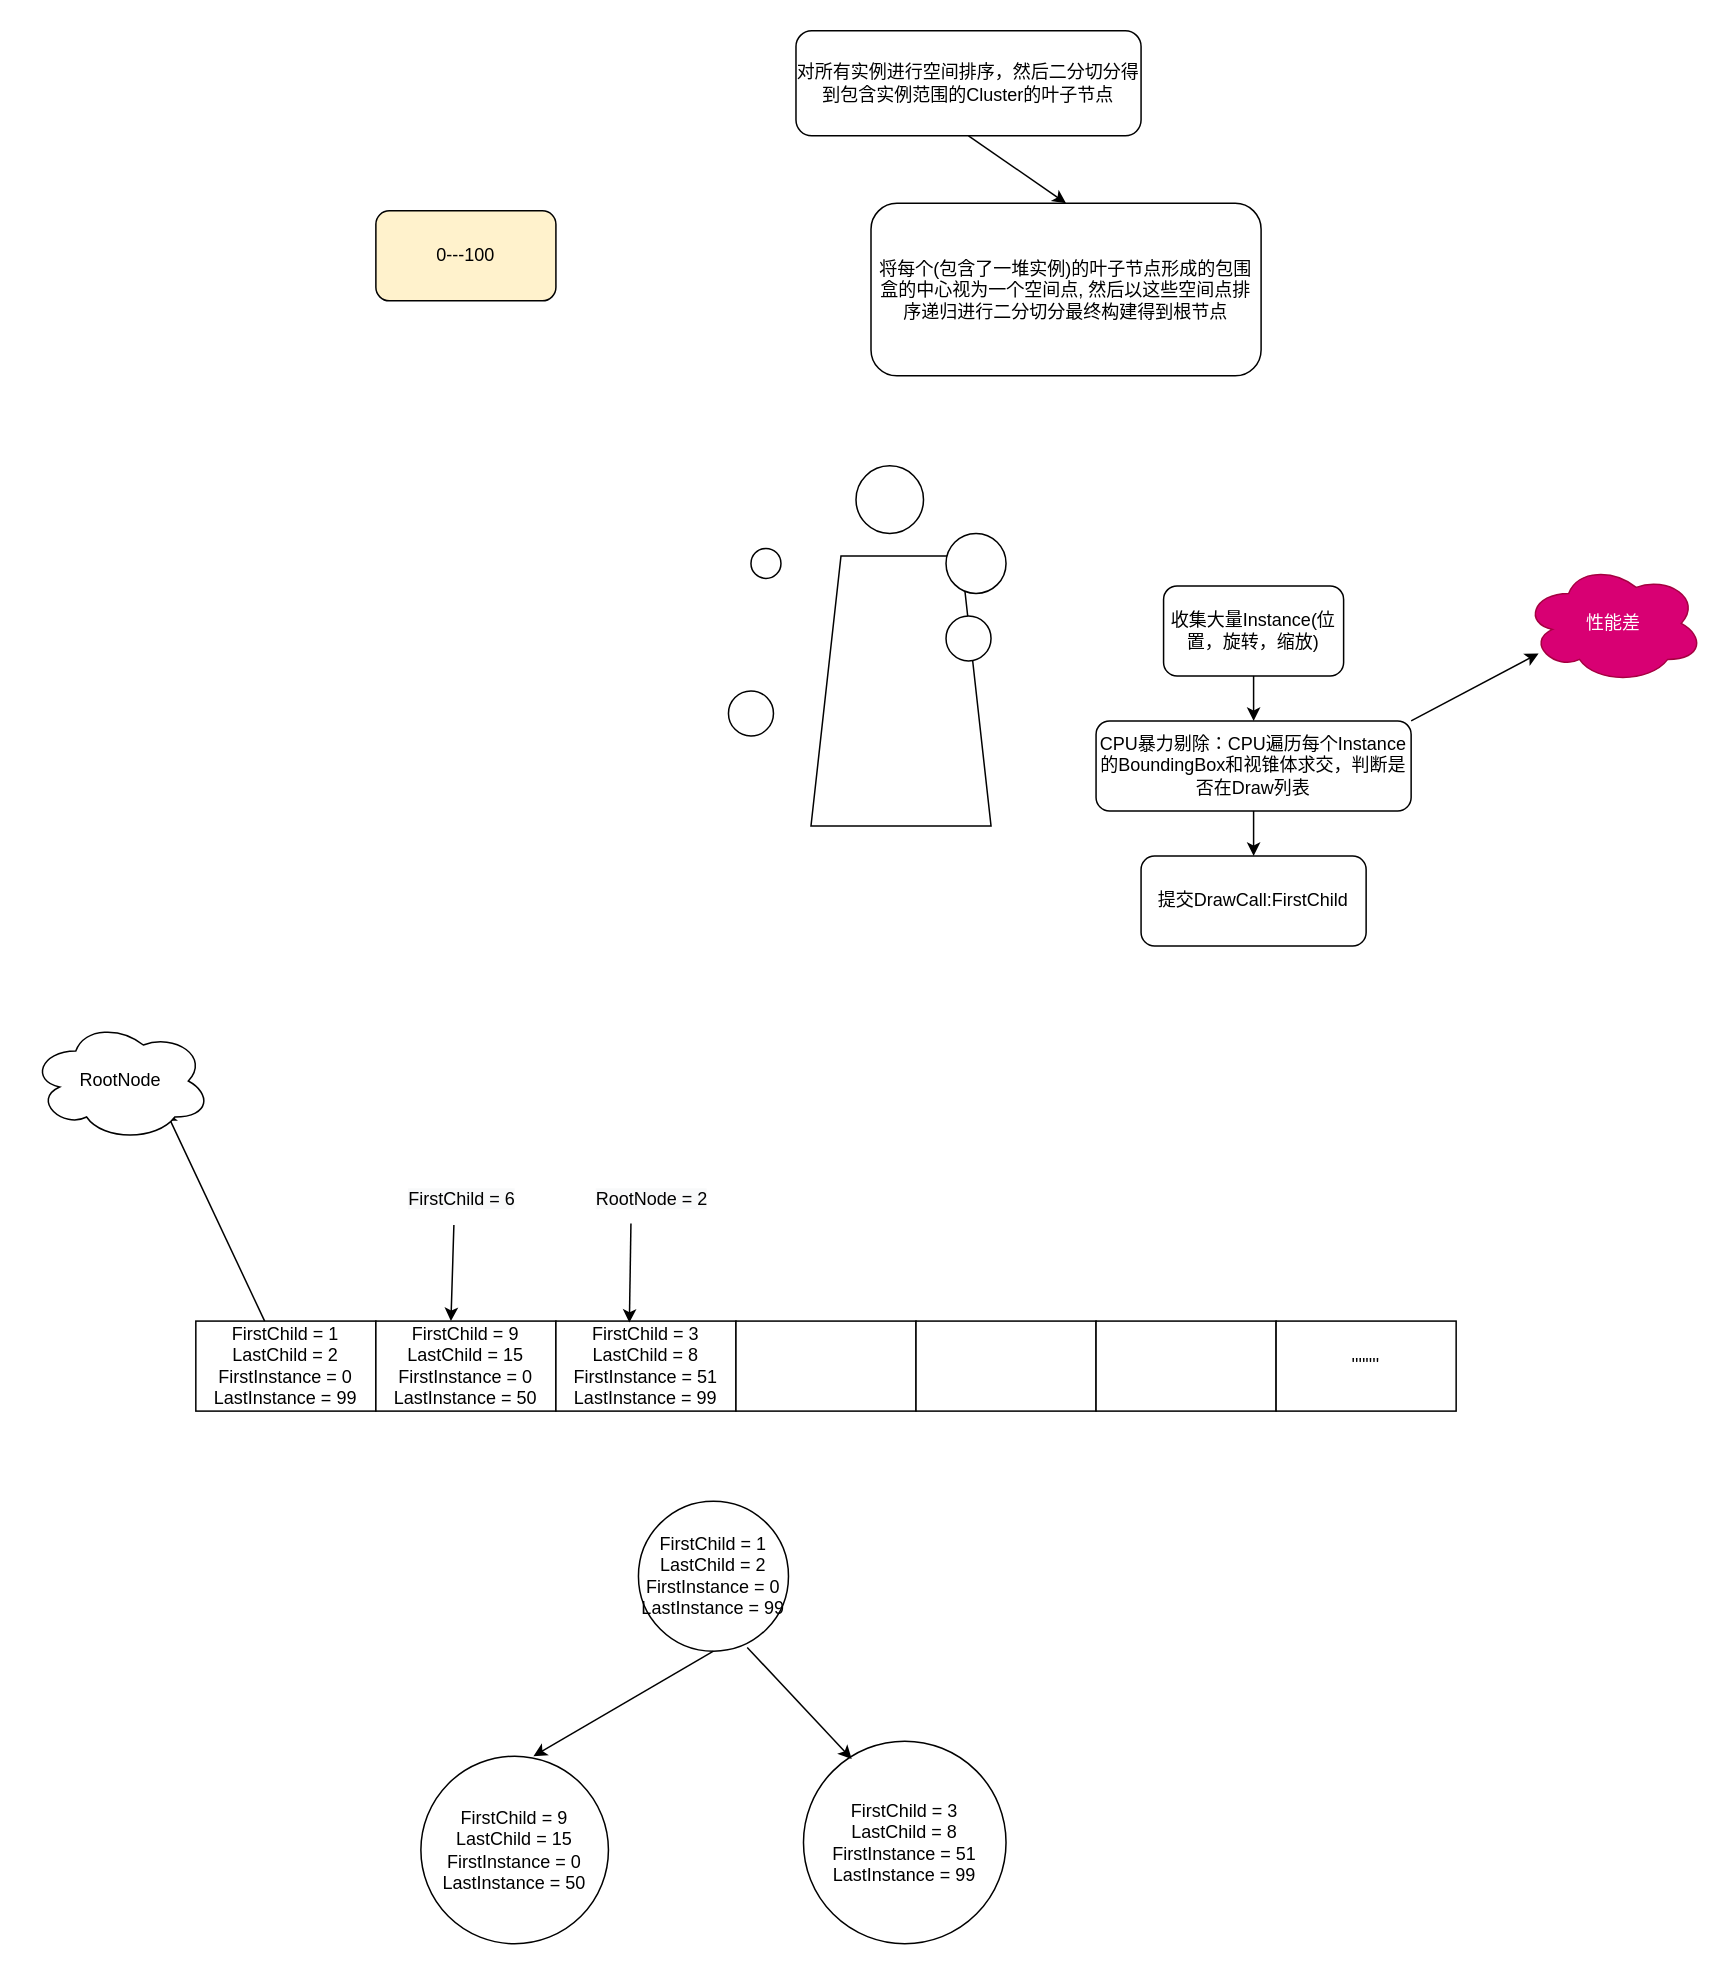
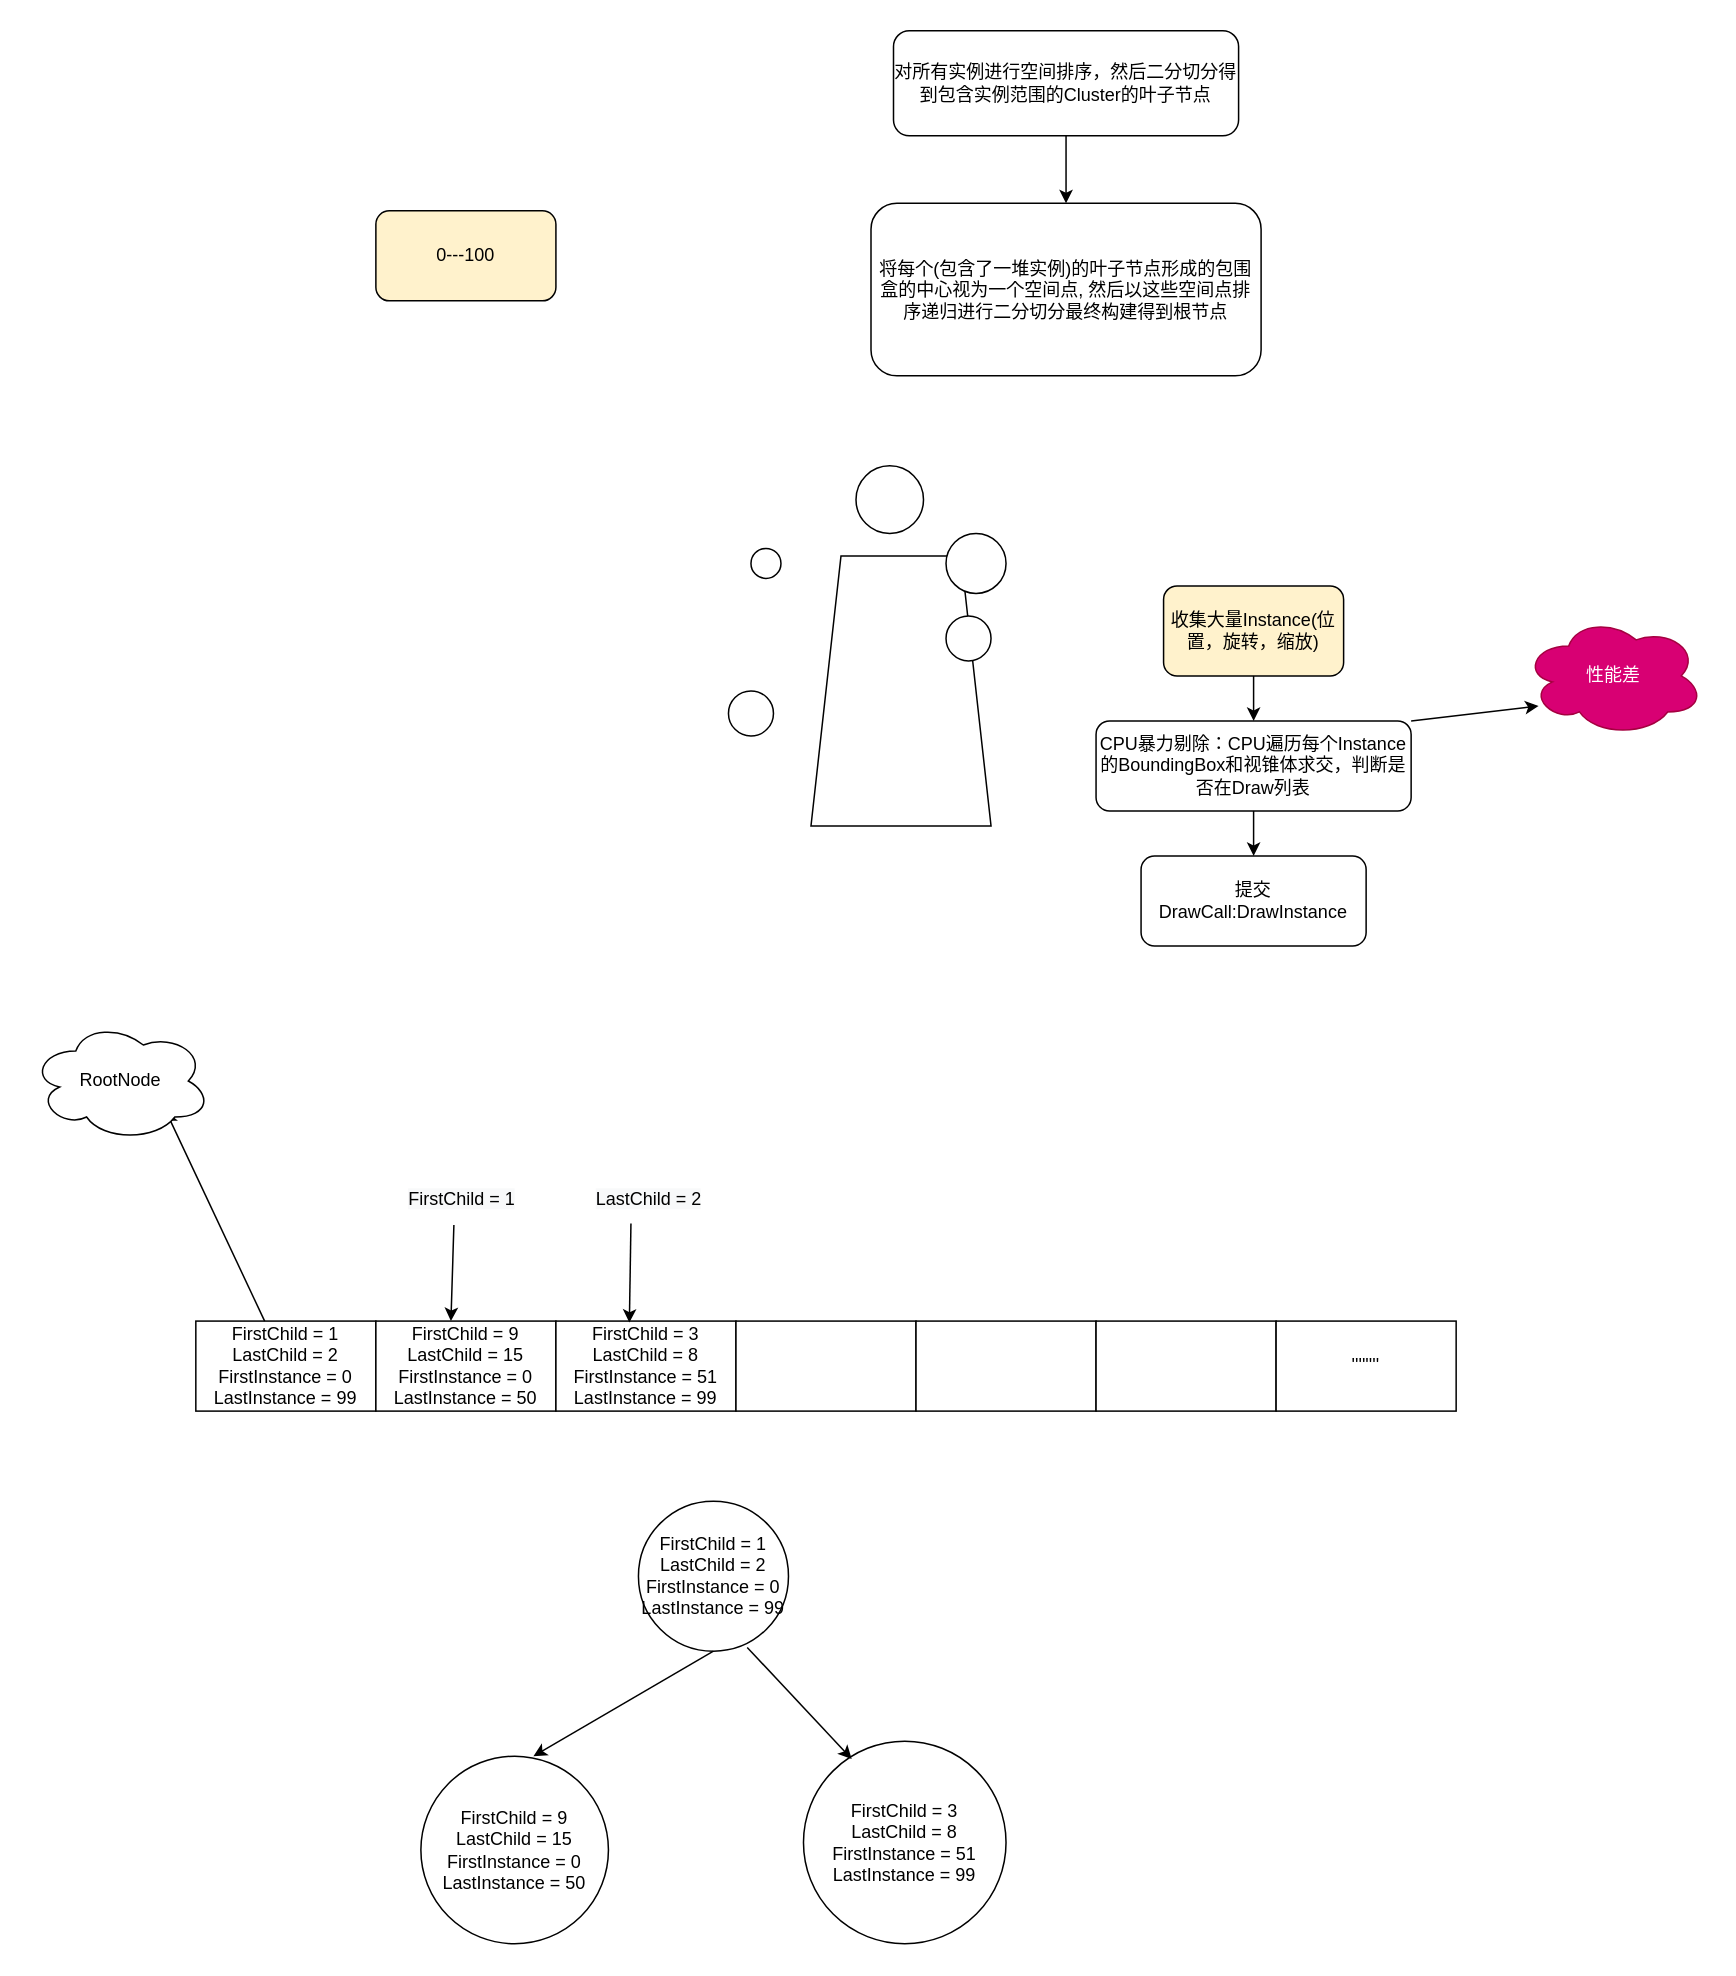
(968, 83) -> (1066, 83)
(1613, 623) -> (1613, 676)
(1253, 631) -> (1253, 631)
(1253, 901) -> (1253, 901)
(468, 1200) -> (468, 1200)
(652, 1200) -> (652, 1200)
